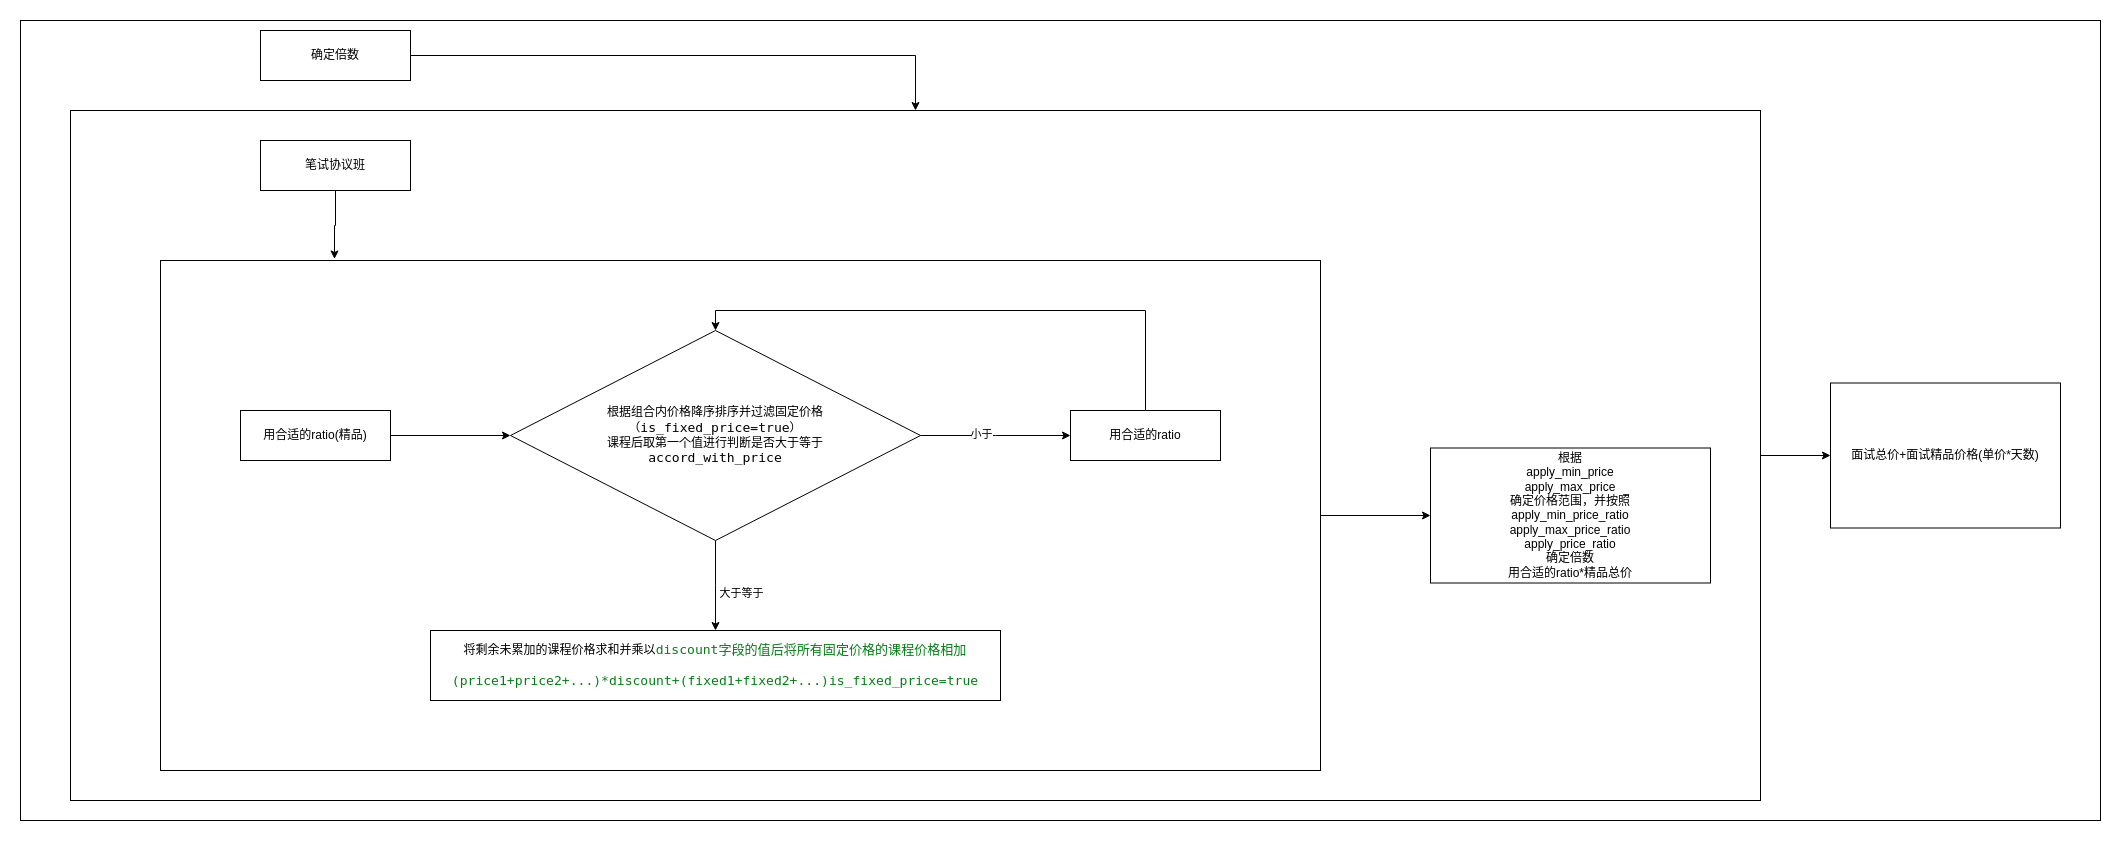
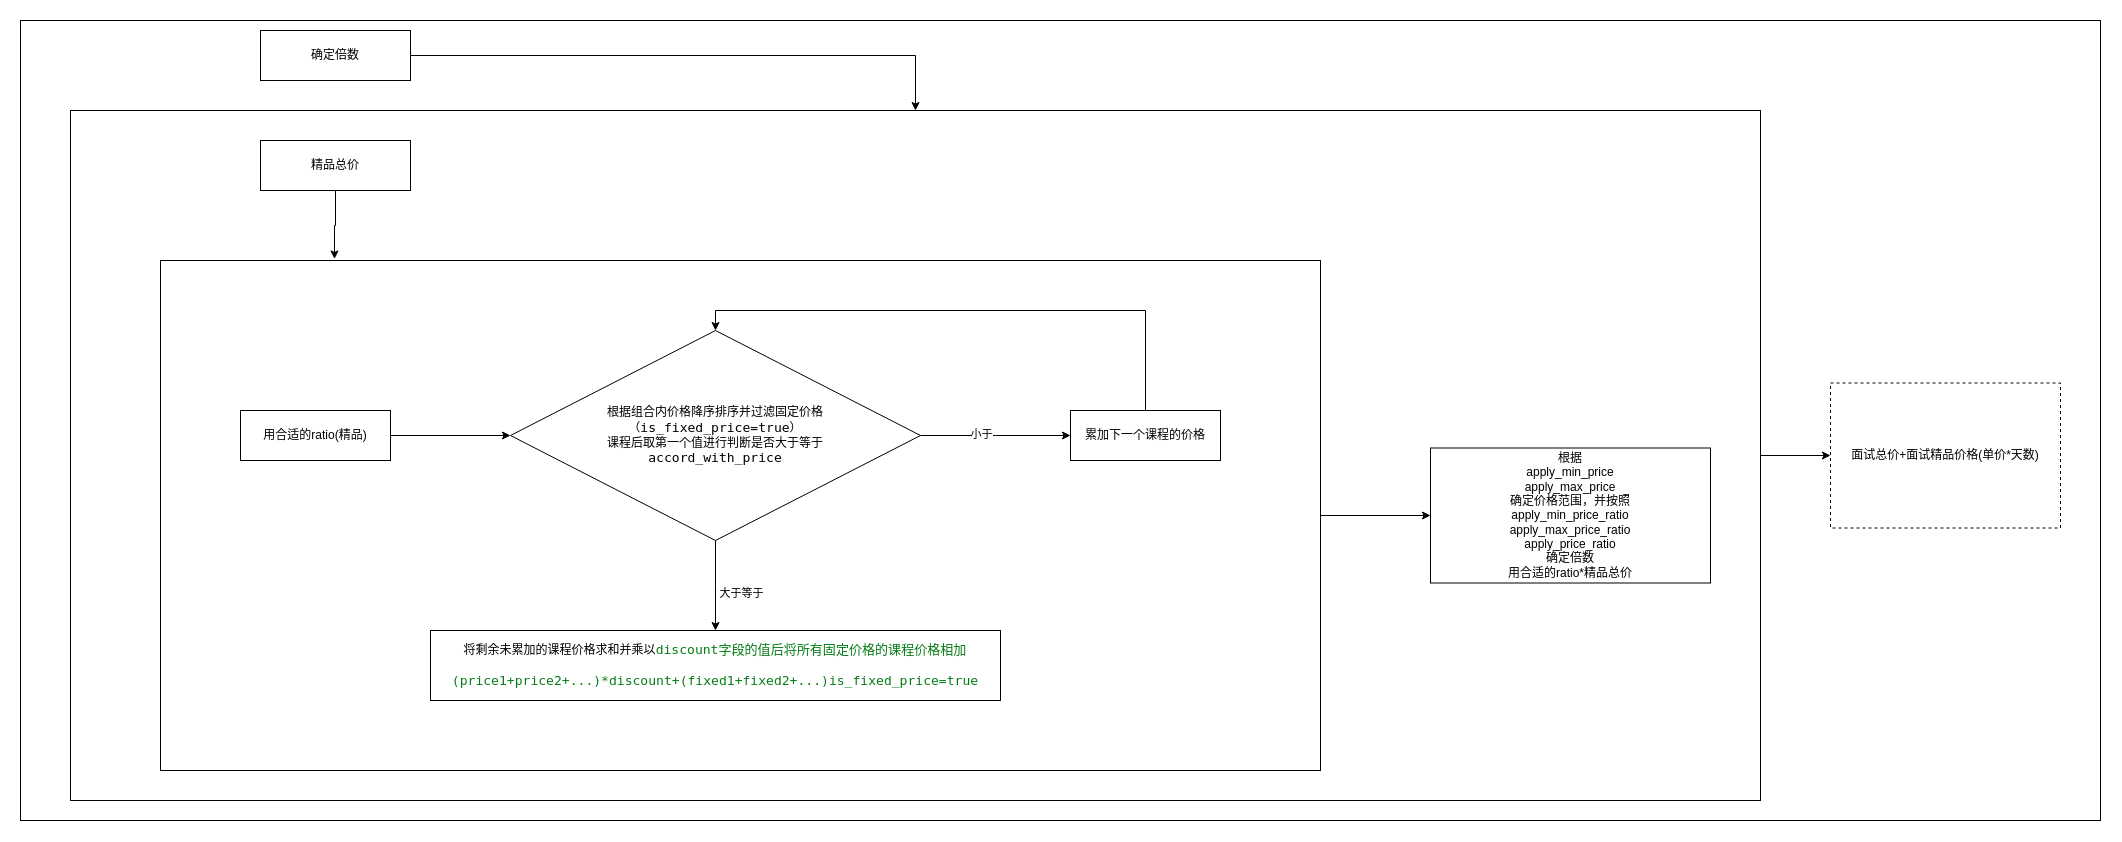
(336, 166) -> (336, 166)
(1146, 436) -> (1146, 436)
(1946, 456) -> (1946, 456)
